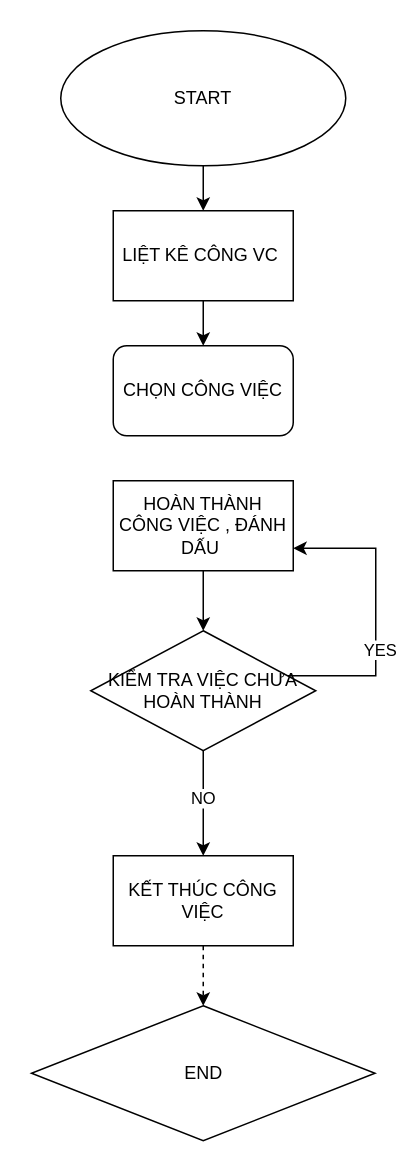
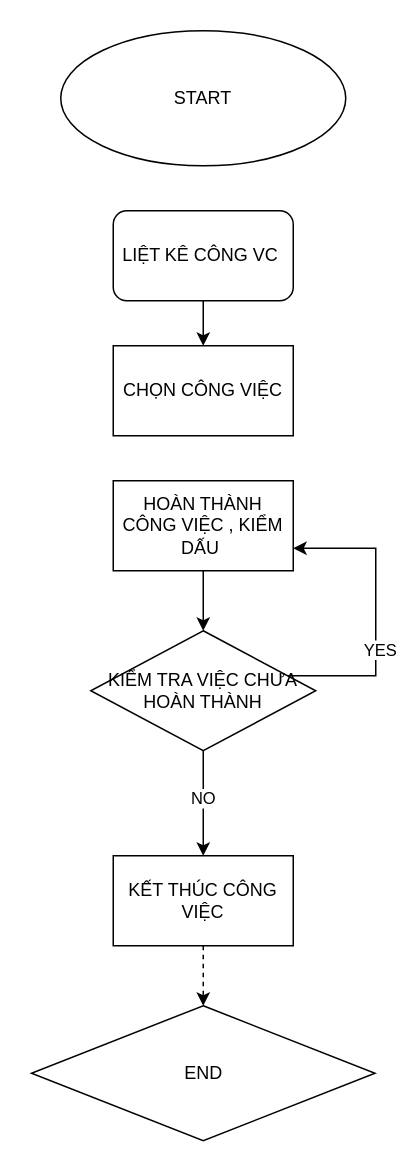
(203, 194) -> none
(203, 256) -> (203, 256)
(203, 391) -> (203, 391)
(203, 526) -> (203, 526)
